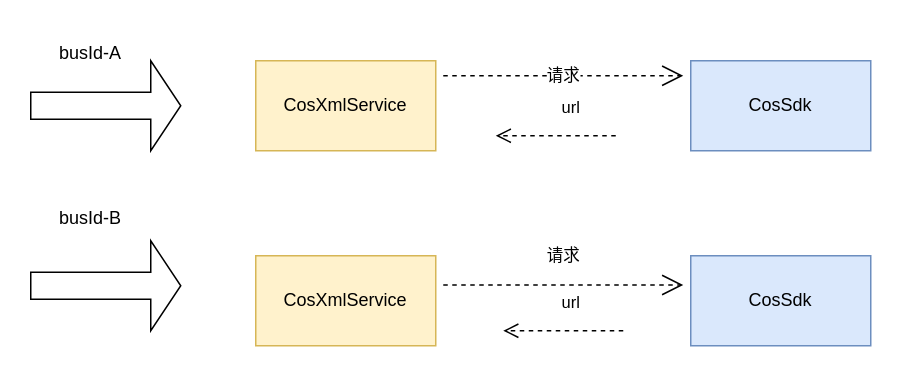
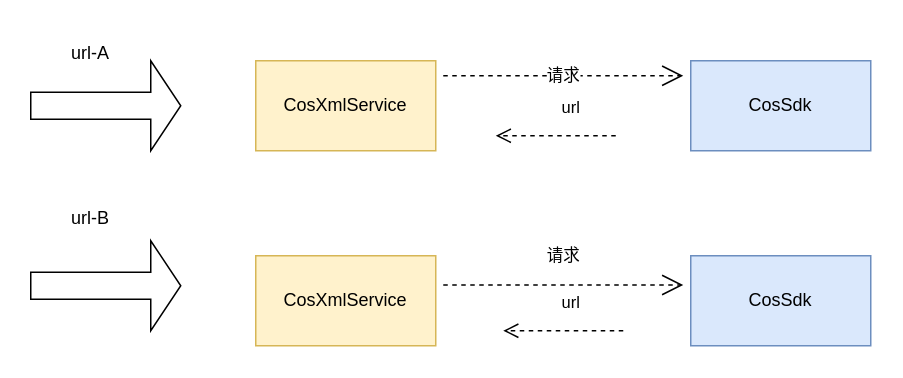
(91, 53) -> (91, 53)
(91, 218) -> (91, 218)
